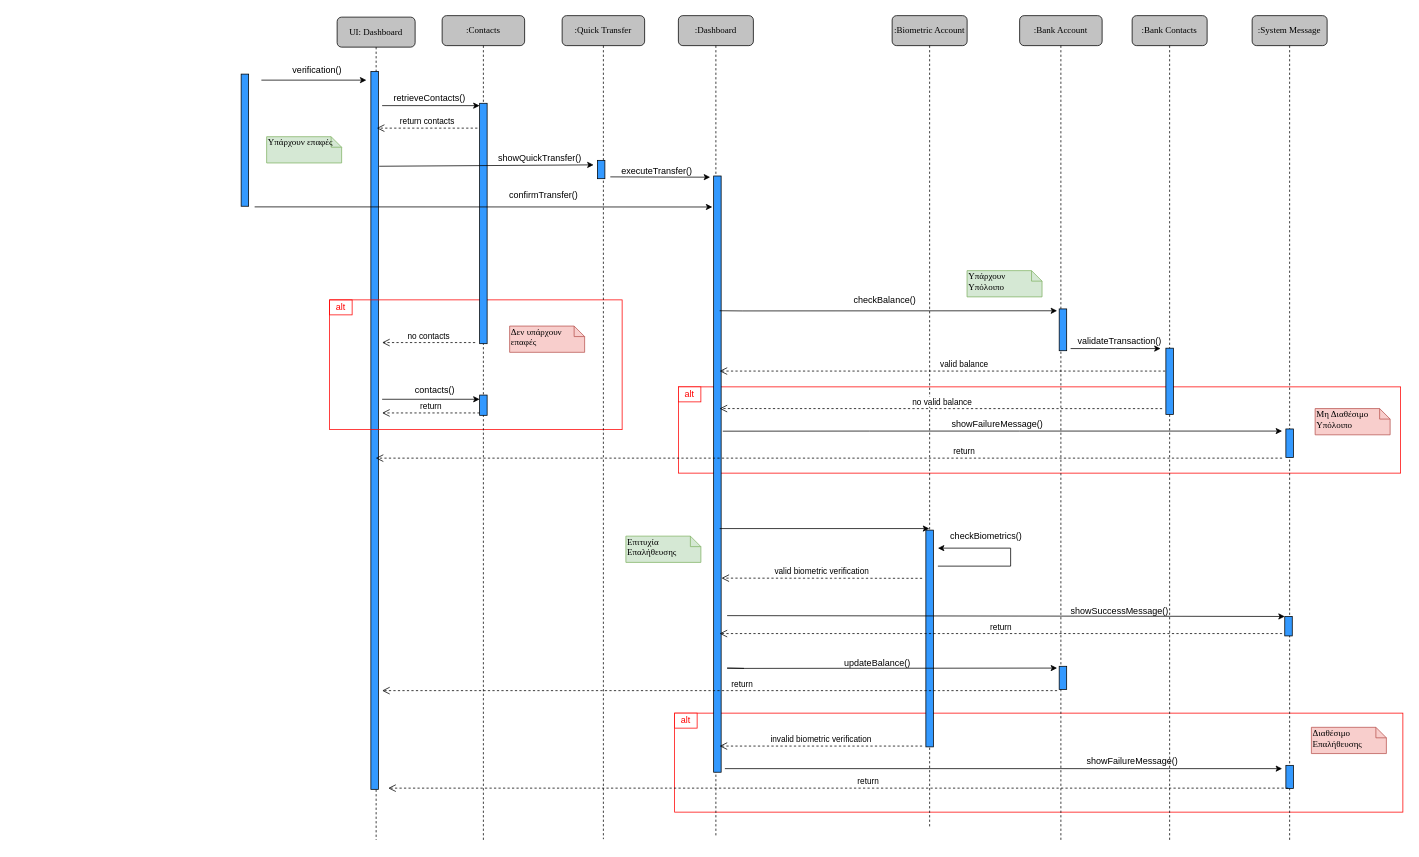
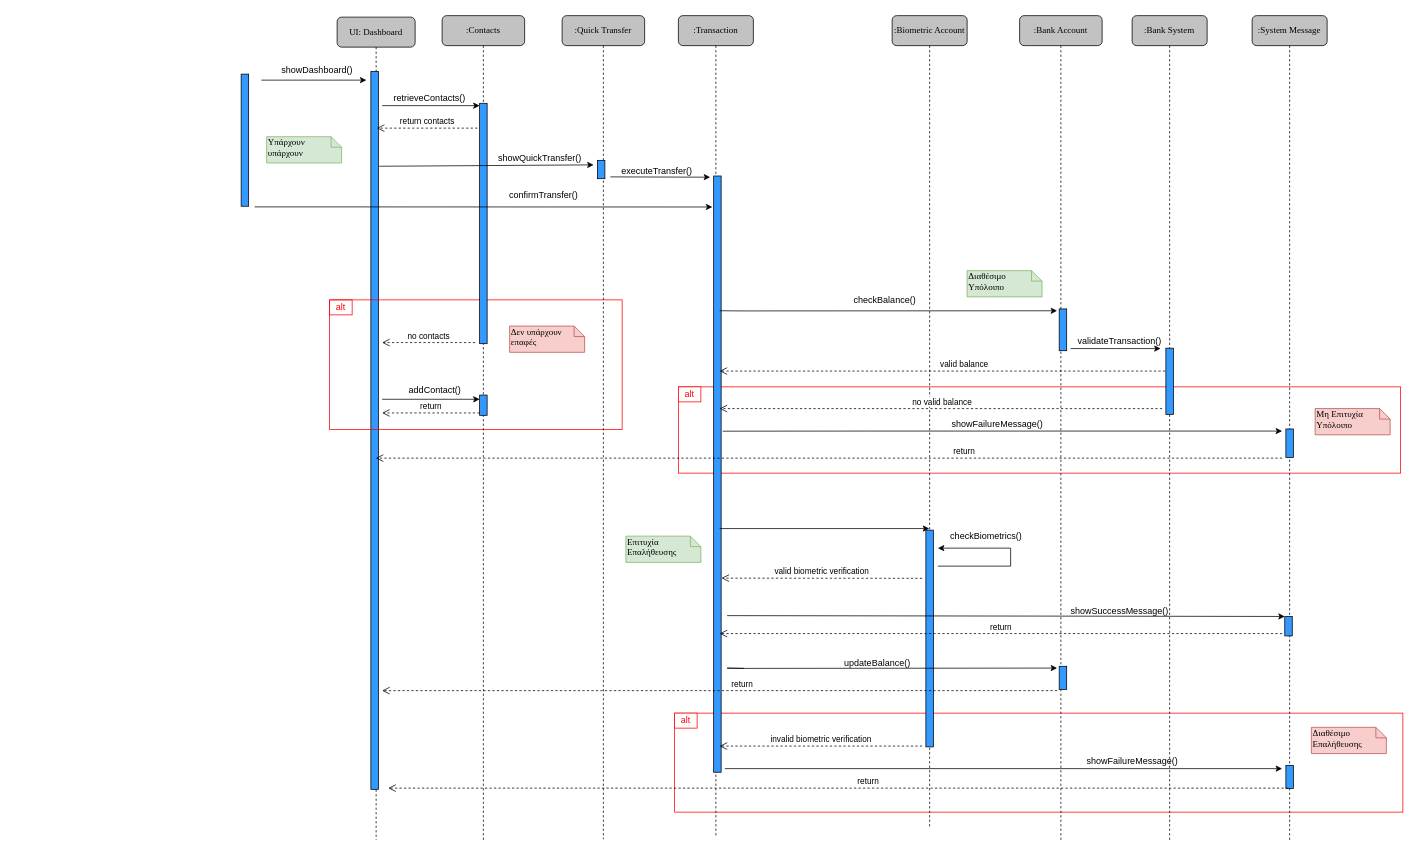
(716, 30) -> (716, 30)
(1170, 30) -> (1170, 30)
(317, 70) -> (317, 70)
(305, 142) -> (305, 148)
(1005, 282) -> (1005, 282)
(435, 390) -> (435, 390)
(1353, 420) -> (1353, 420)
